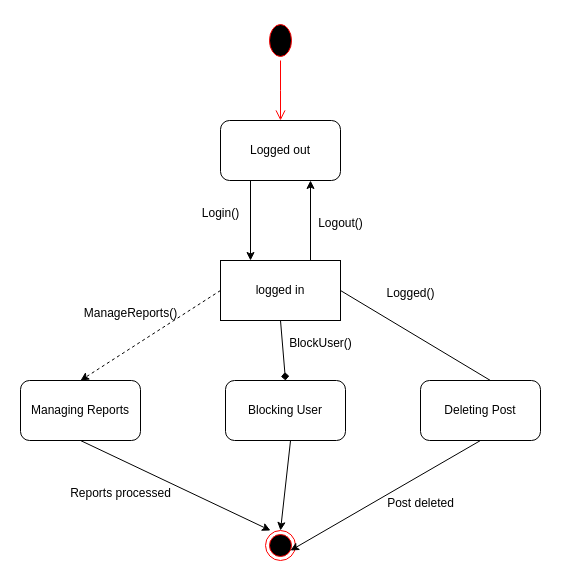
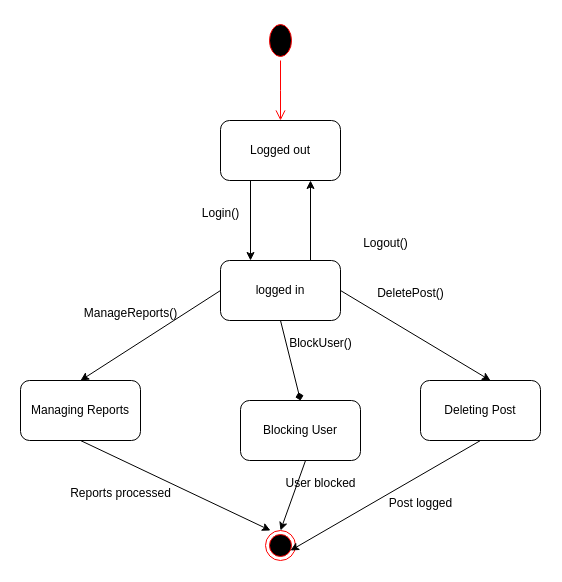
(341, 224) -> (386, 244)
(281, 291) -> (281, 291)
(411, 294) -> (411, 294)
(153, 334) -> (153, 334)
(486, 378) -> (483, 376)
(286, 411) -> (301, 431)
none -> (321, 484)
(421, 504) -> (421, 504)
